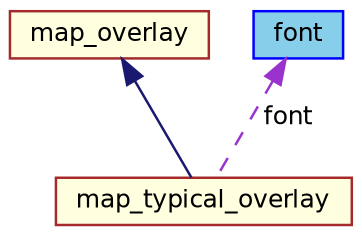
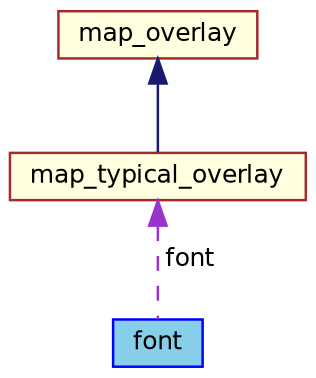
(245, 129) -> (158, 273)
